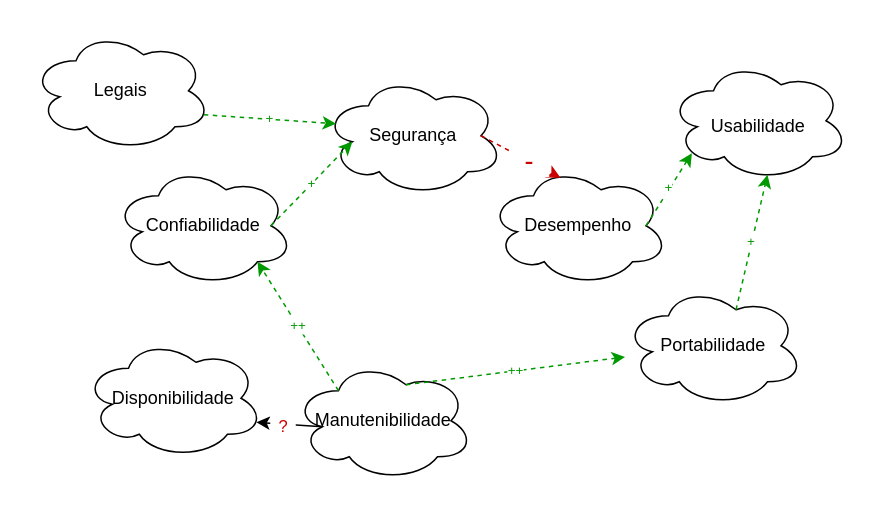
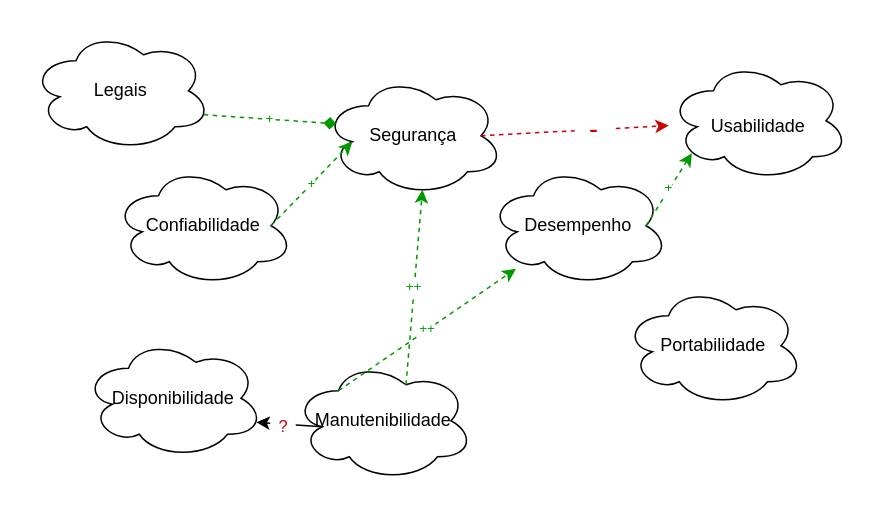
(324, 123) -> (323, 123)
(499, 146) -> (531, 133)
(751, 246) -> none
(300, 329) -> (438, 322)
(526, 370) -> (418, 244)
